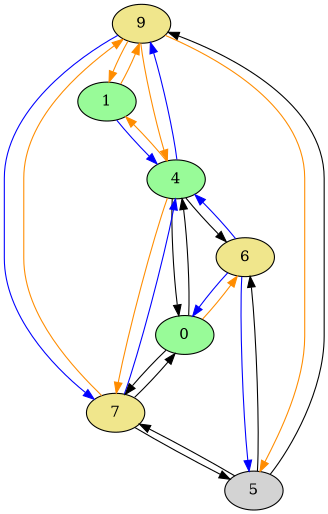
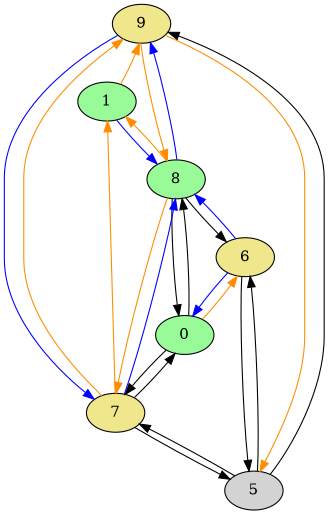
(120, 56) -> (111, 263)
(176, 179) -> (176, 179)
(242, 369) -> (242, 369)
